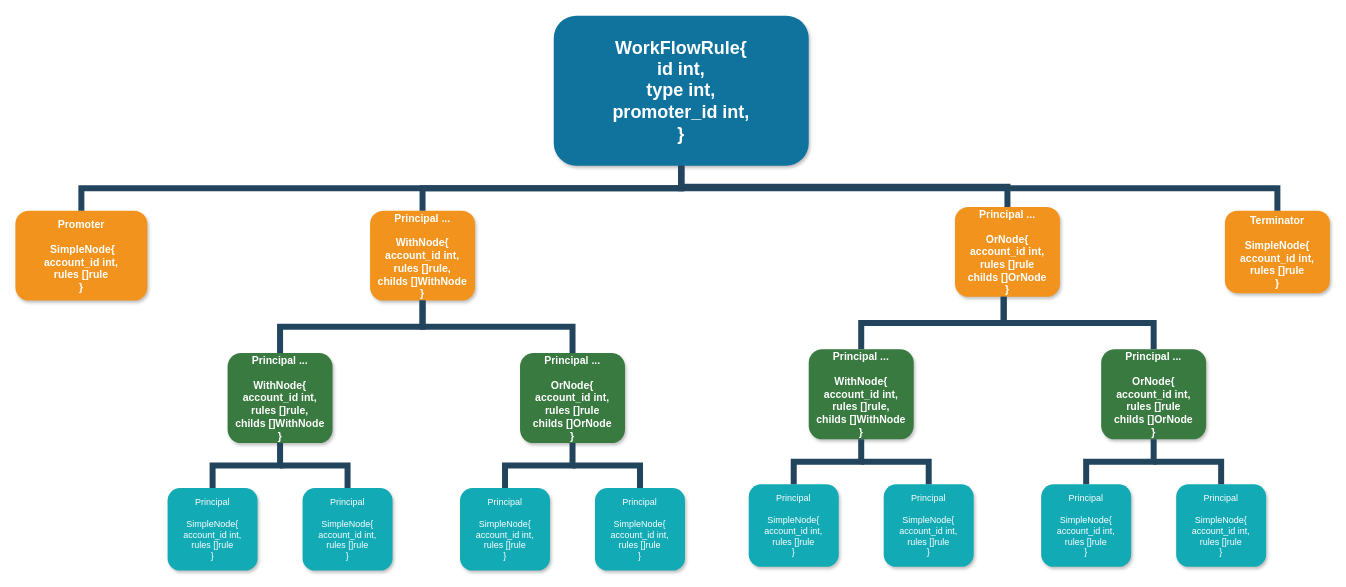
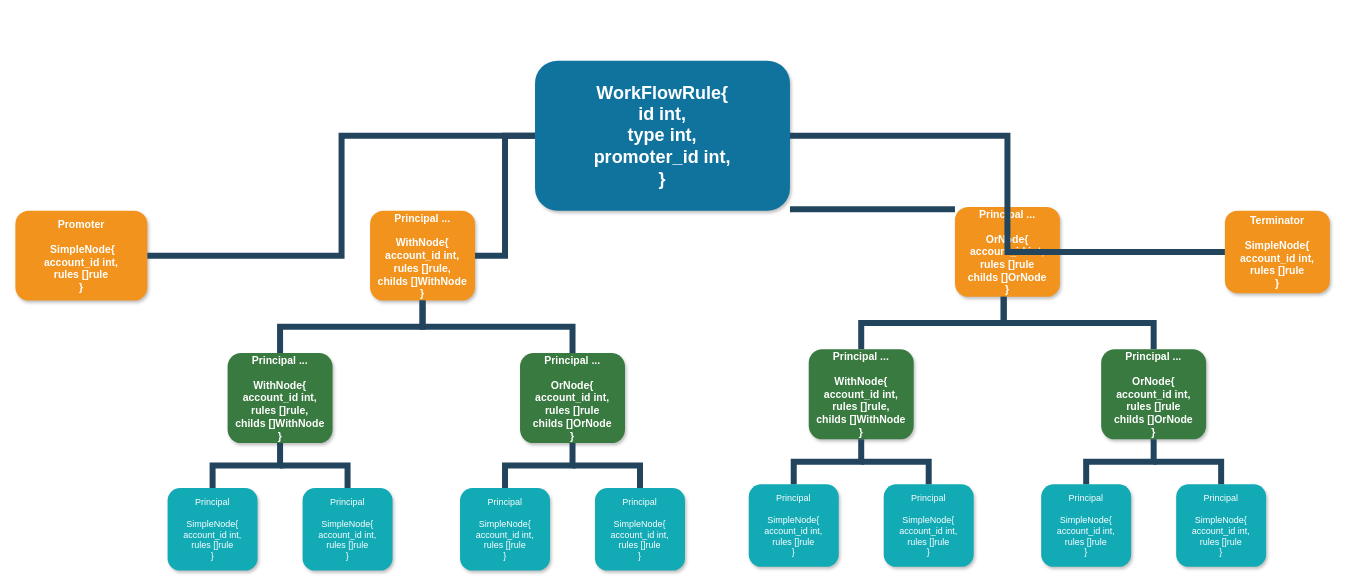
(681, 90) -> (663, 135)
